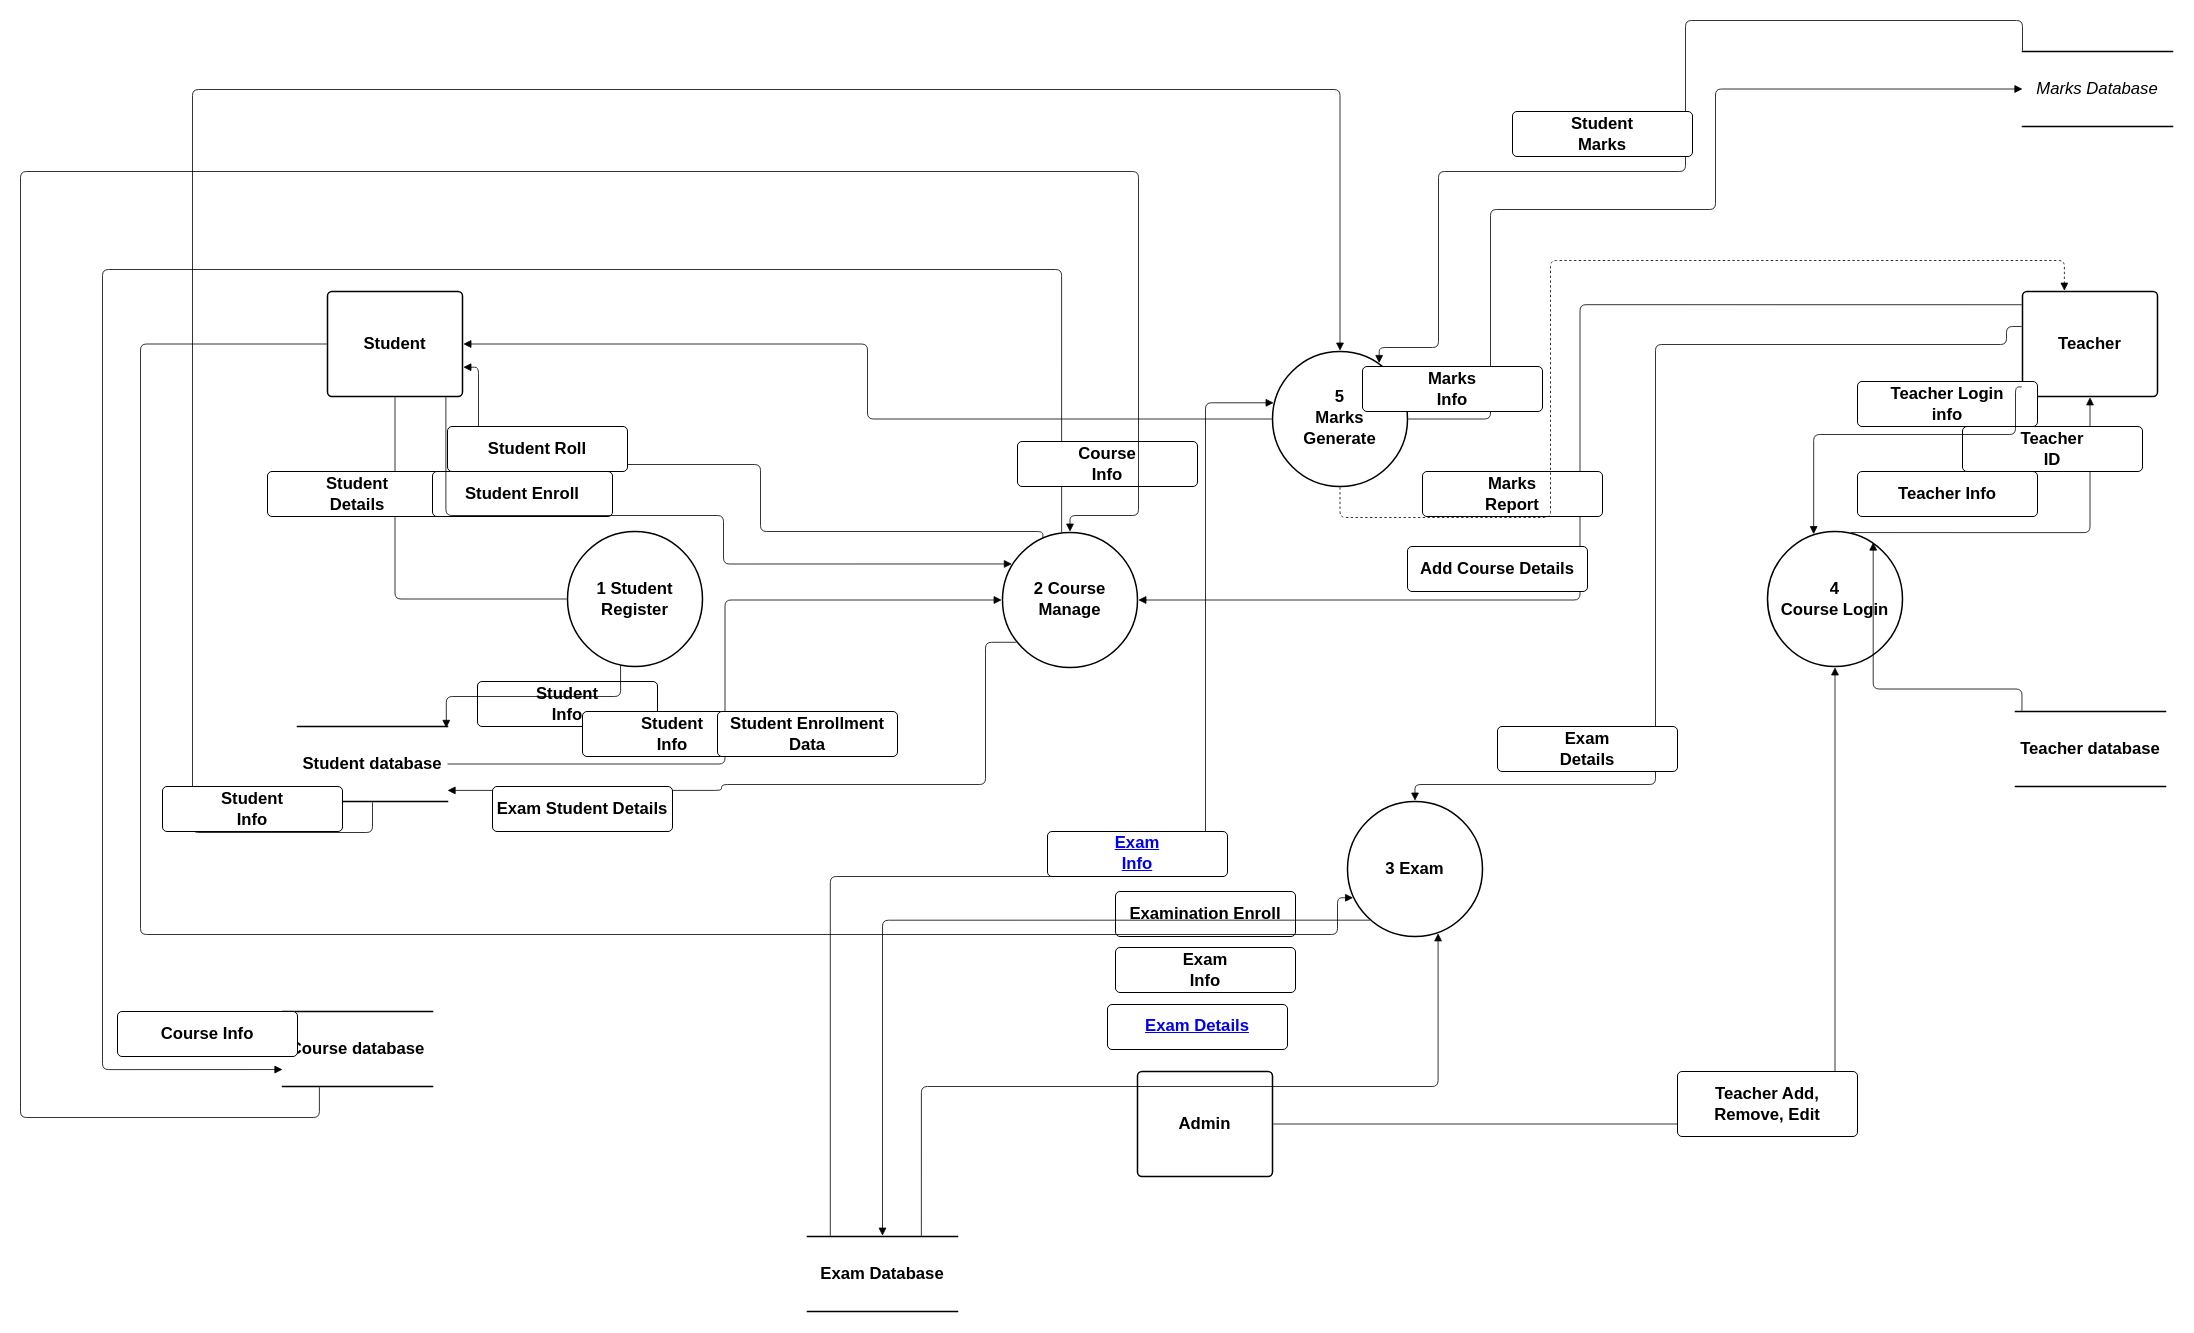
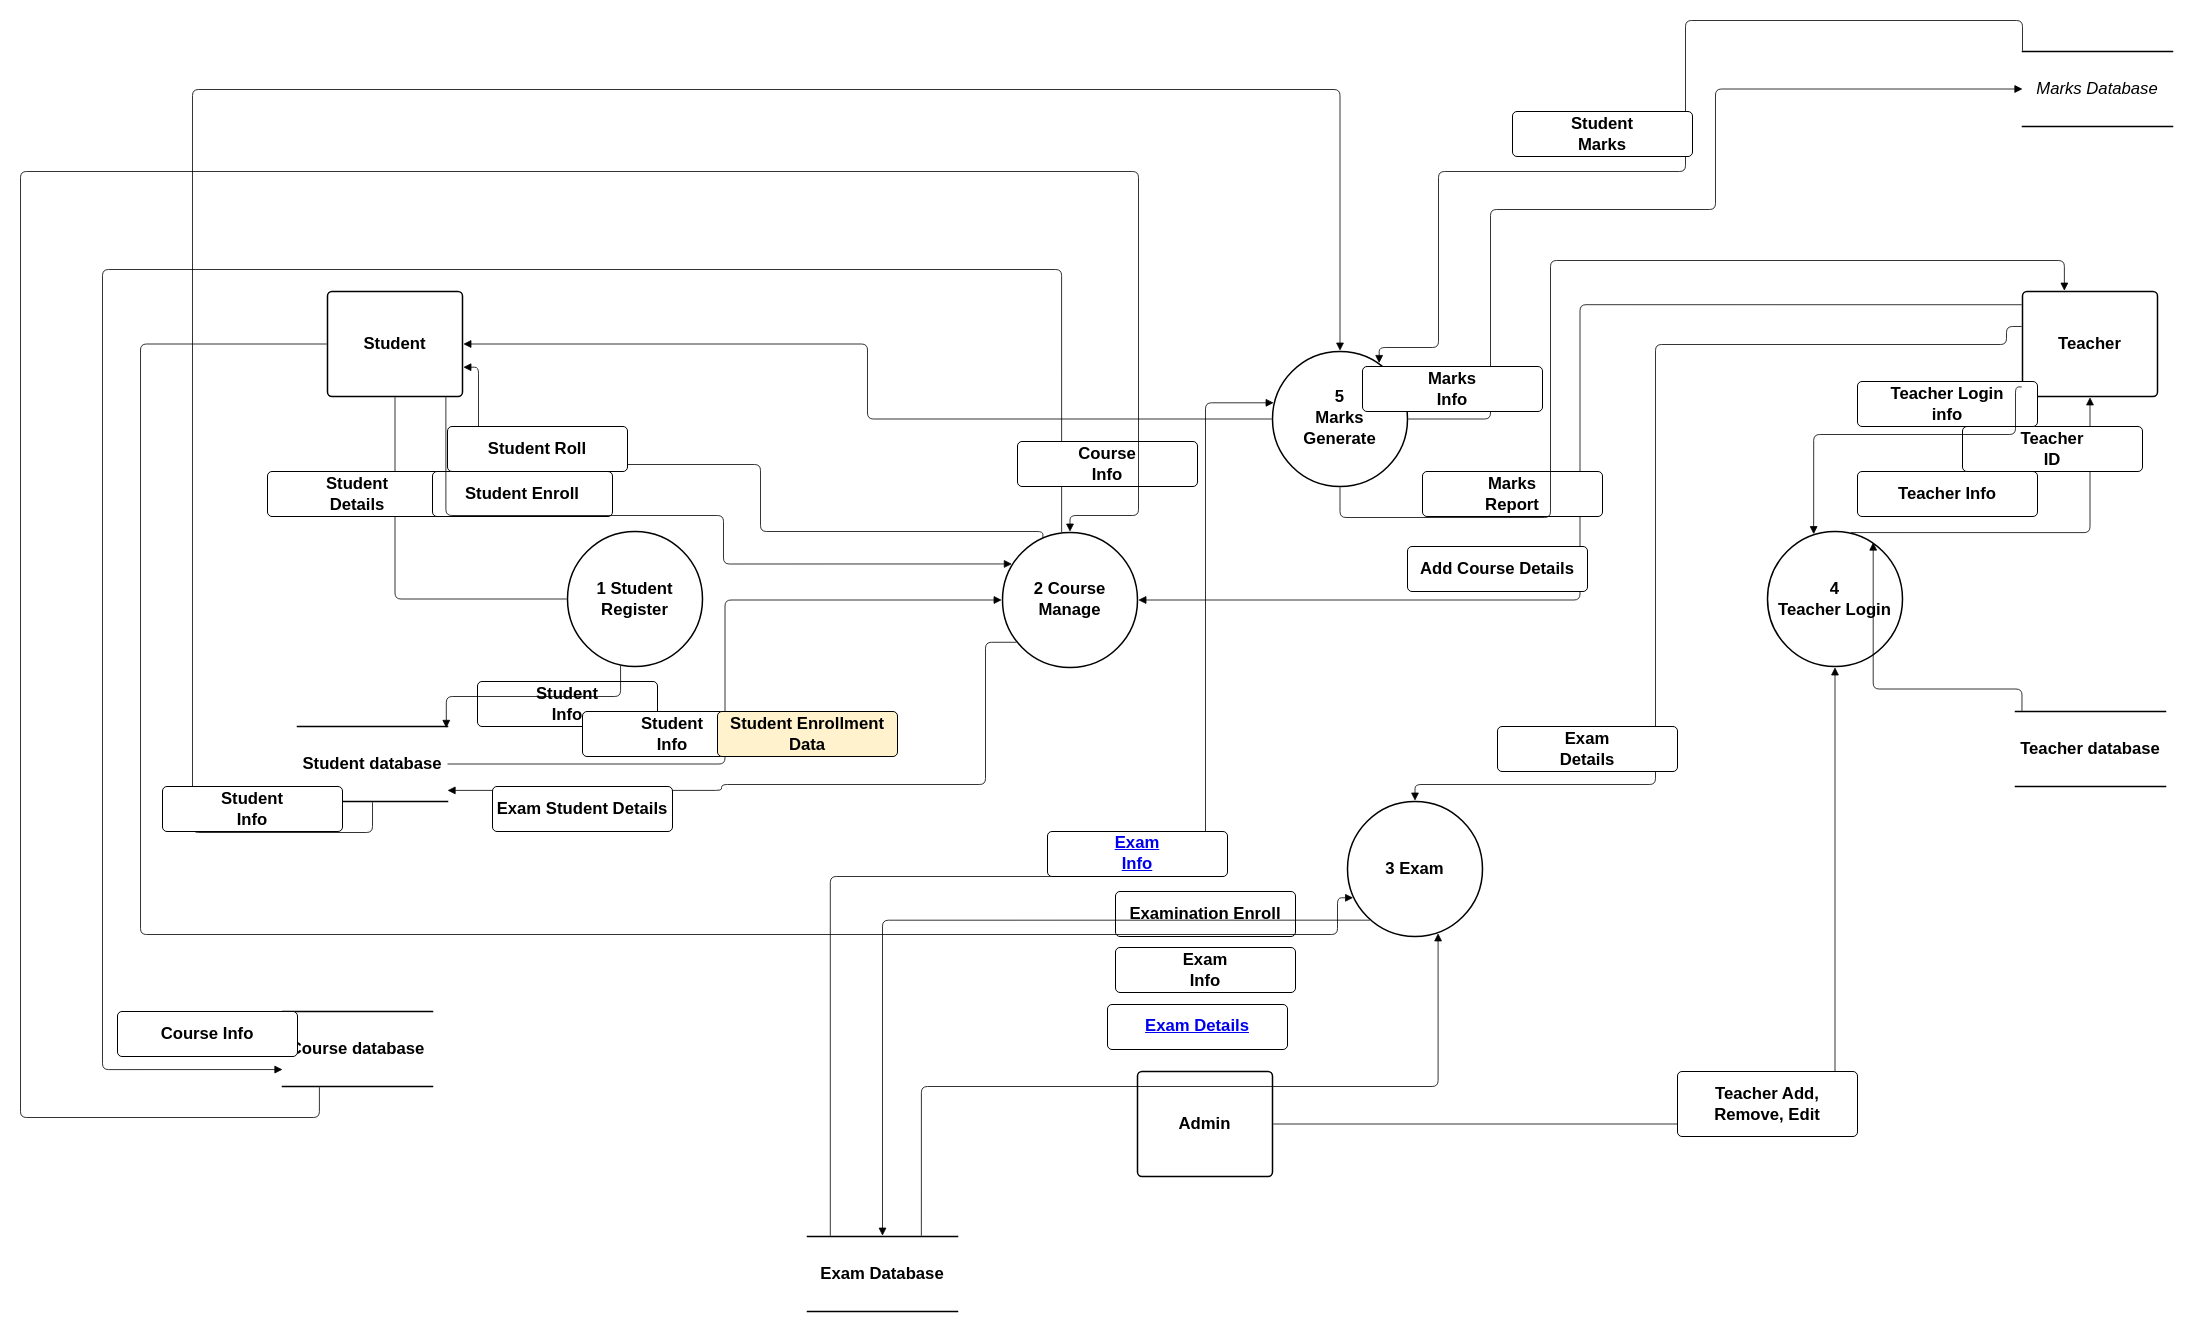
(1572, 261) -> (1572, 261)
(1835, 600) -> (1835, 600)
(808, 734) -> (808, 734)
